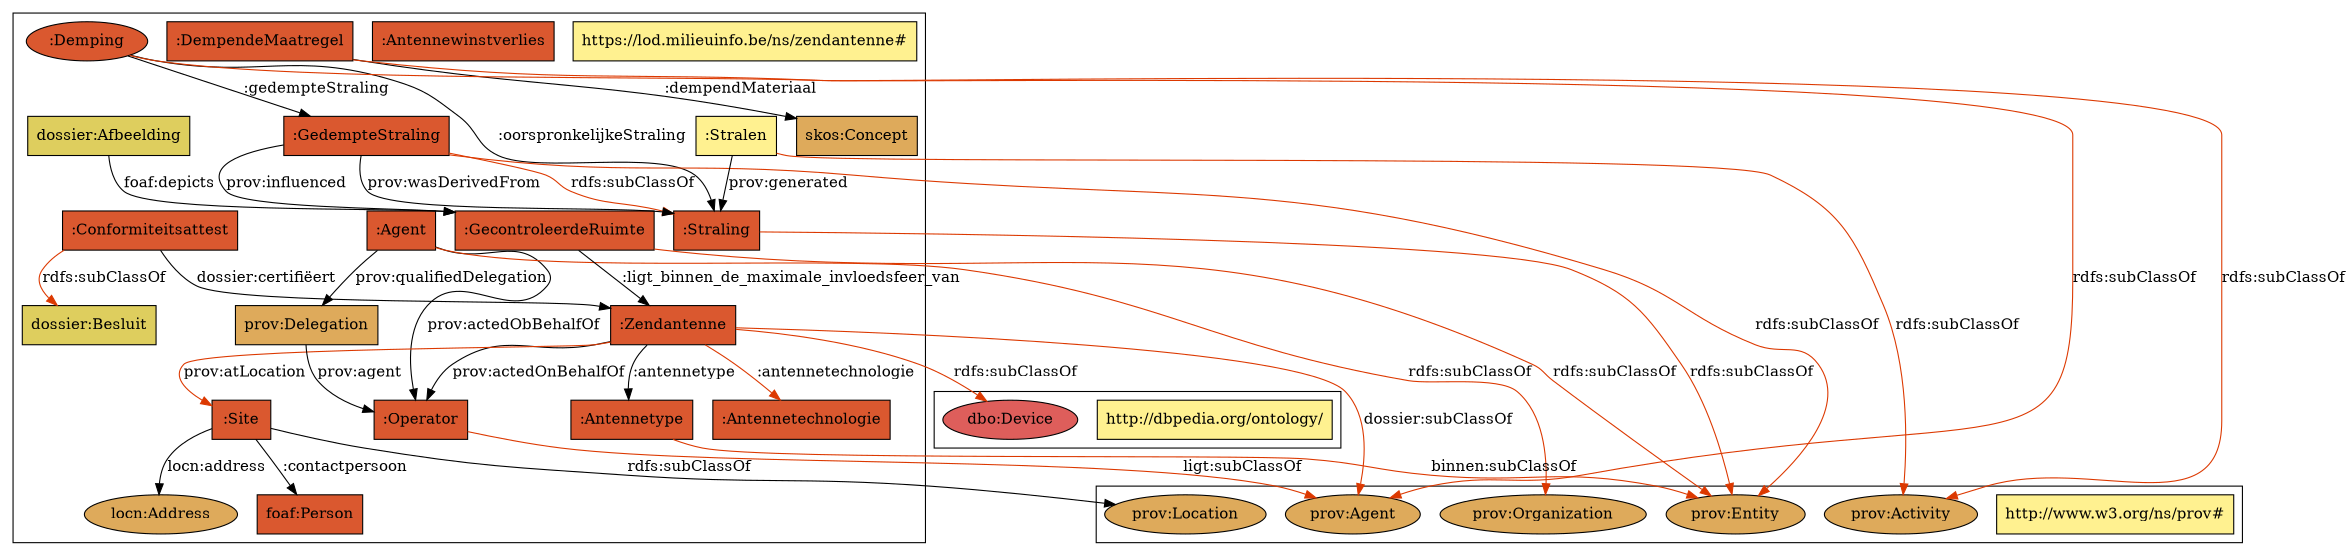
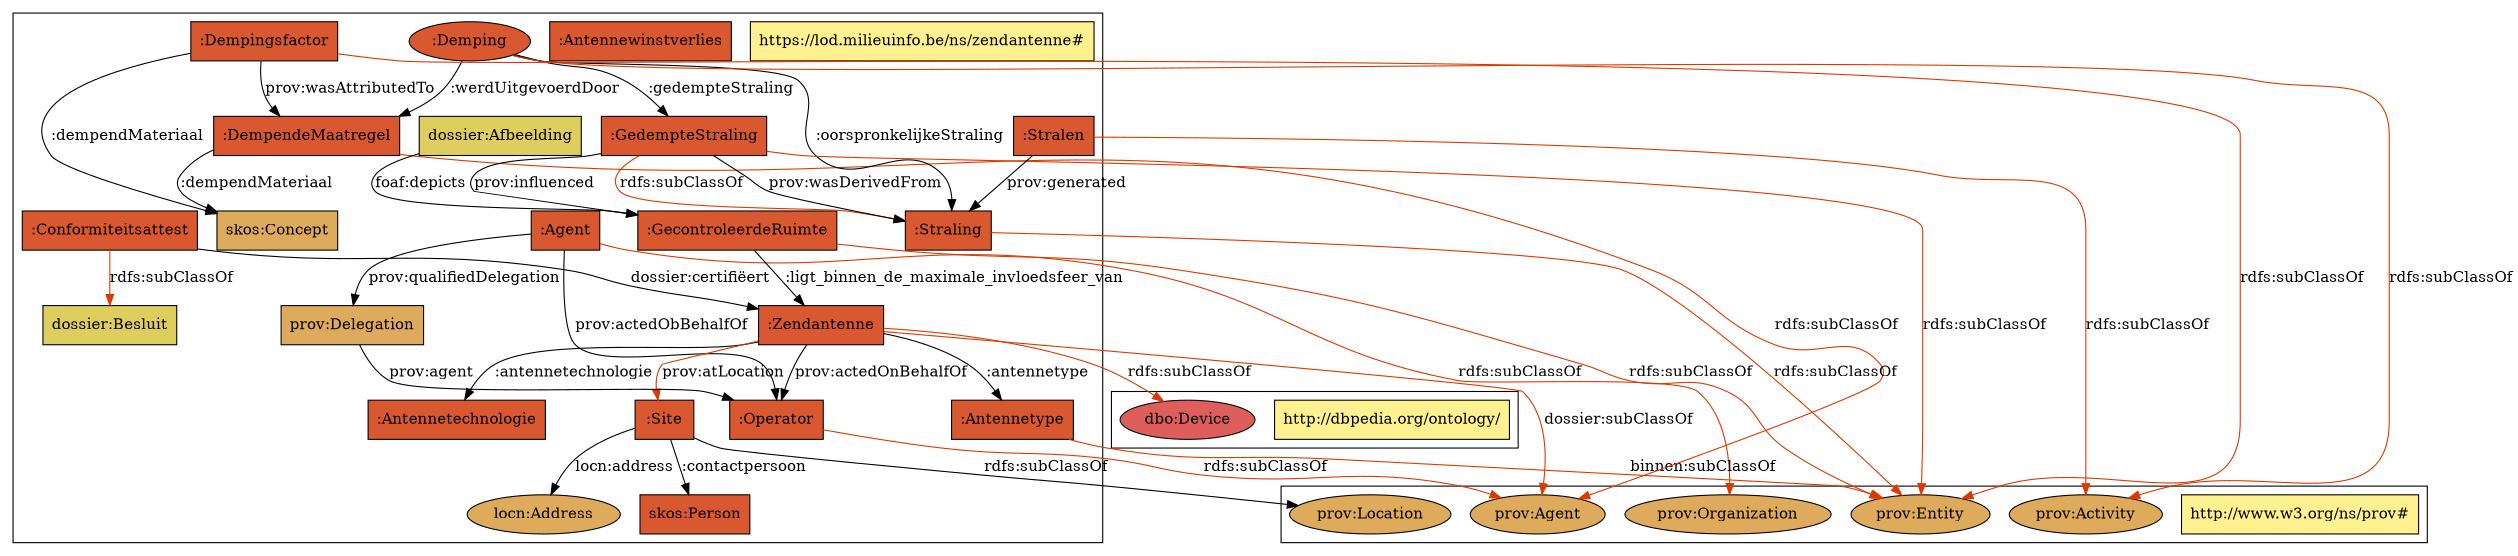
none -> (264, 41)
none -> (441, 92)
(736, 136) -> (1054, 136)
(739, 367) -> (608, 348)
(1242, 467) -> (1266, 467)
(310, 514) -> (695, 514)
